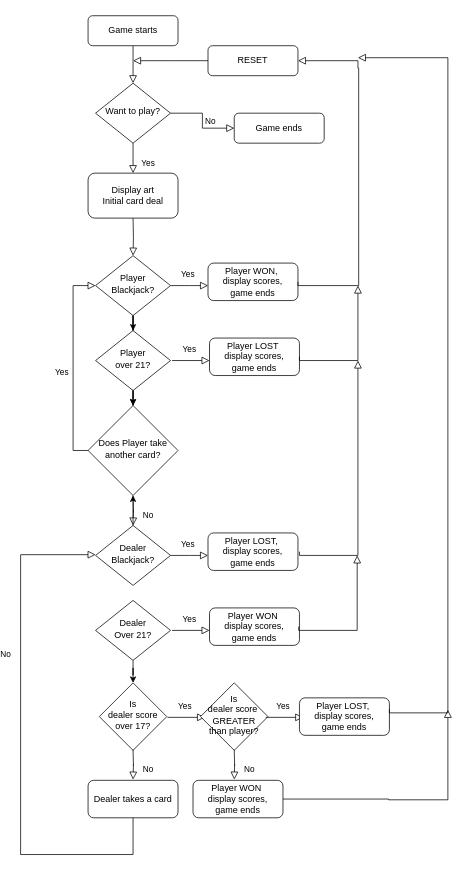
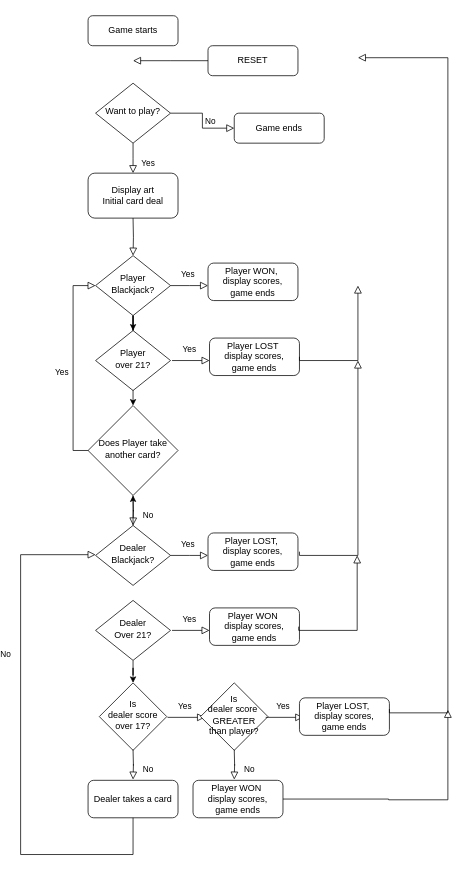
(133, 60) -> none
(359, 178) -> none
(133, 405) -> none
